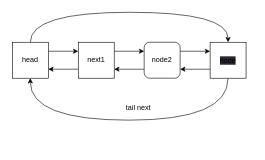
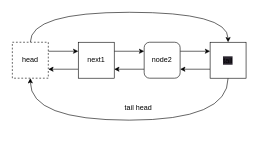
(30, 60) -> (30, 60)
(228, 60) -> (228, 60)
(139, 108) -> (139, 108)
